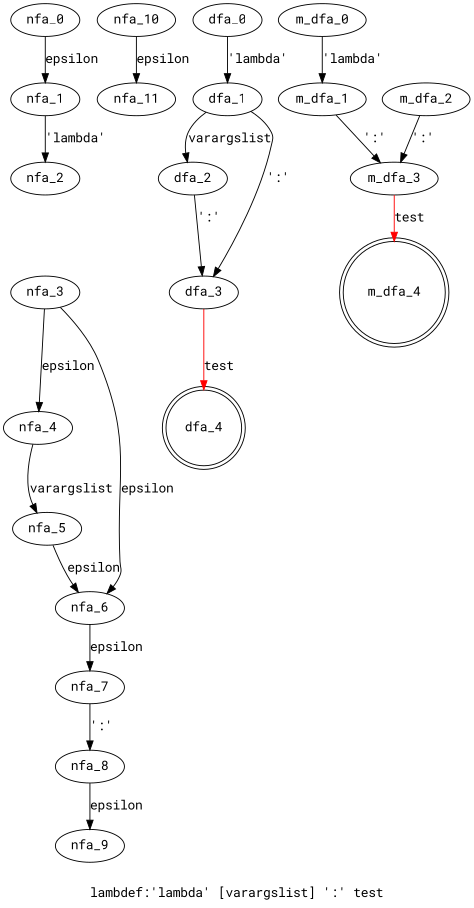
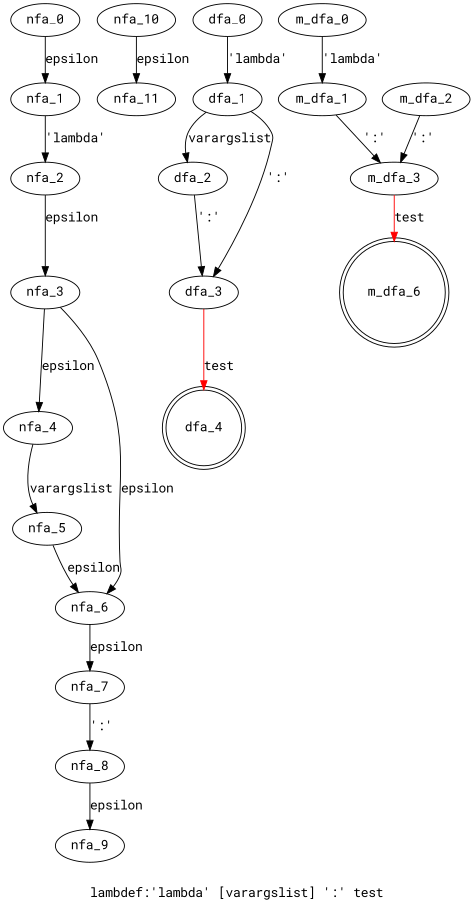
none -> (45, 231)
(394, 292) -> (394, 292)
